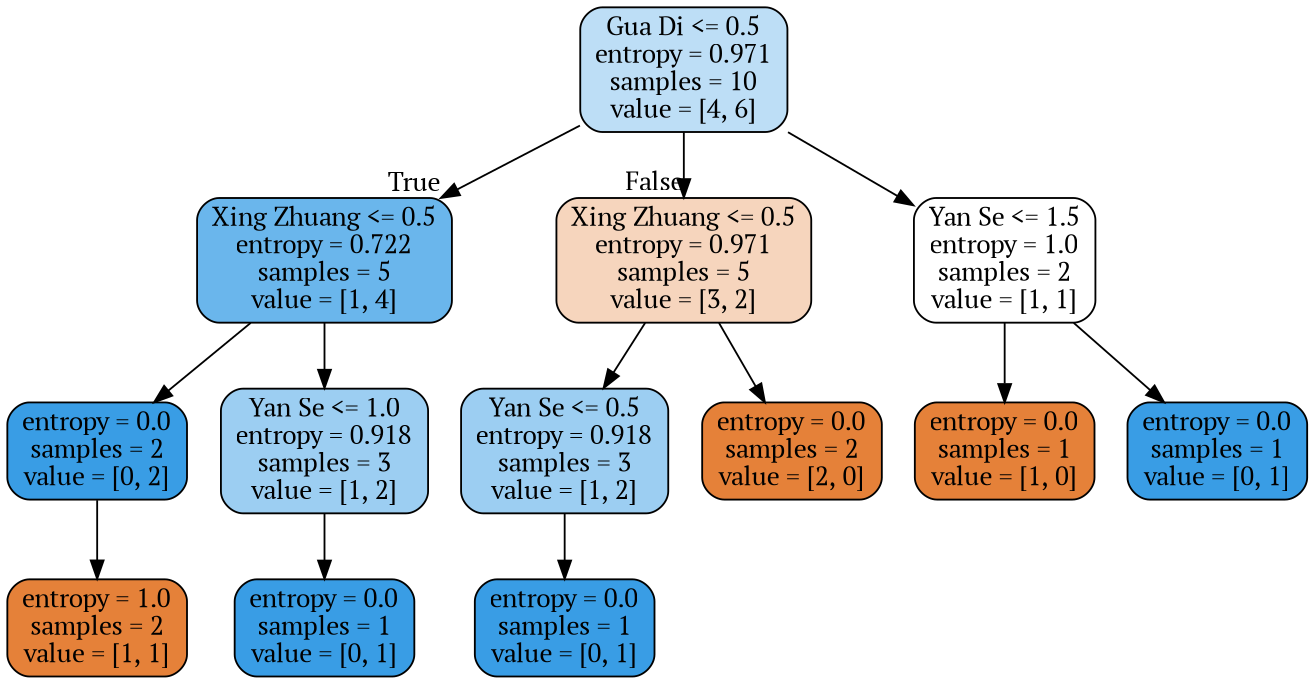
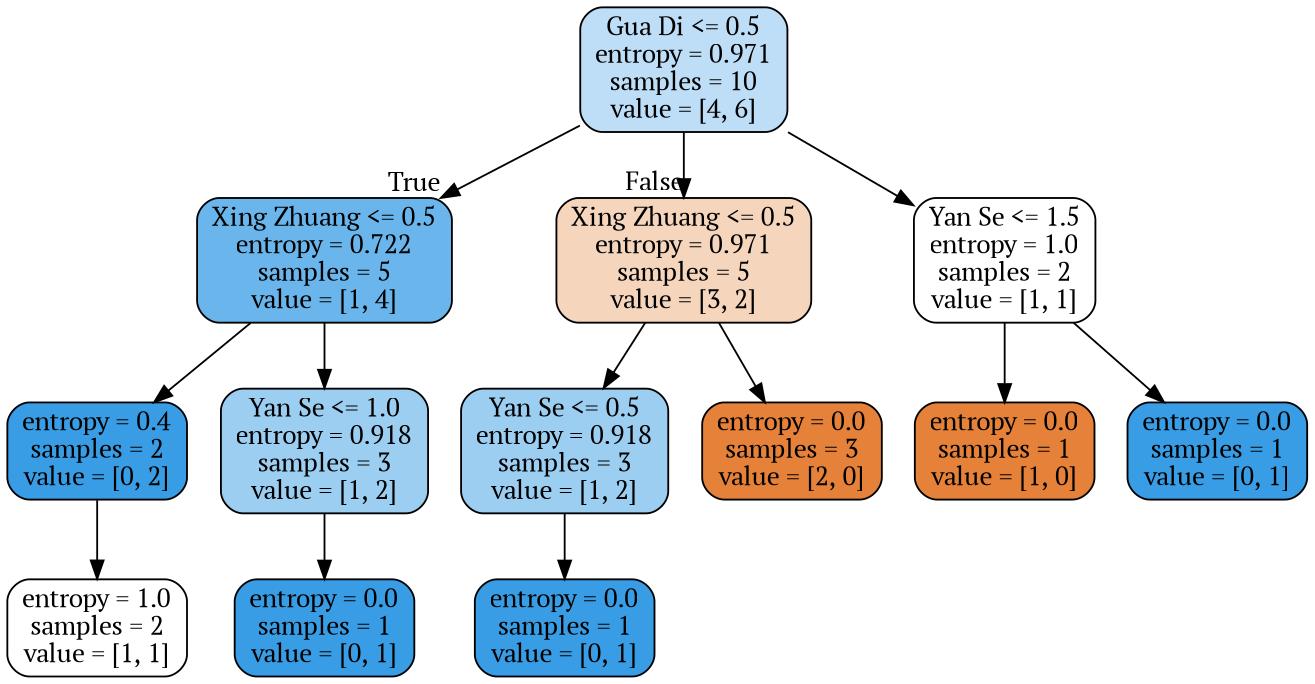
(97, 451) -> (97, 451)
(792, 451) -> (792, 451)
(97, 628) -> (97, 628)
